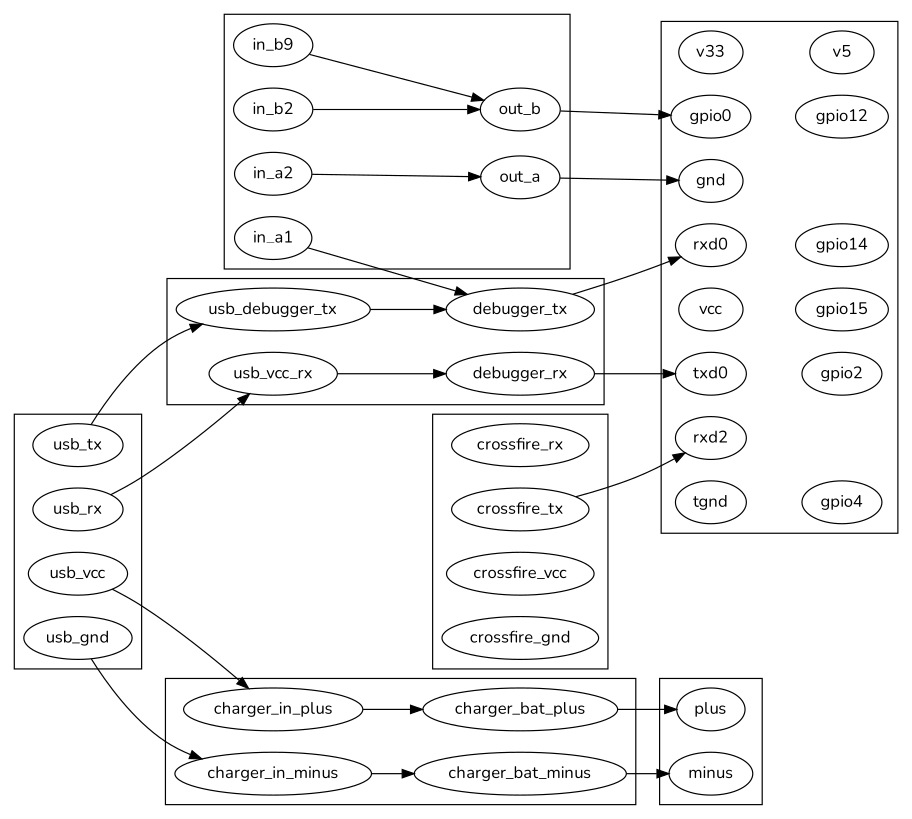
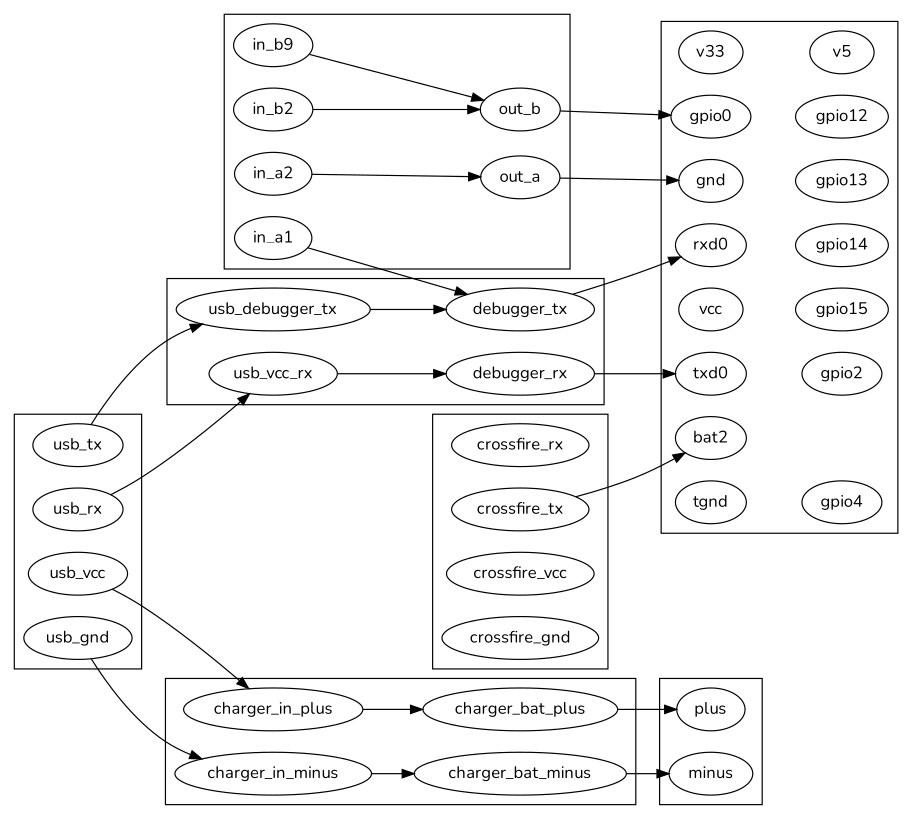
none -> (842, 181)
(711, 438) -> (711, 438)
